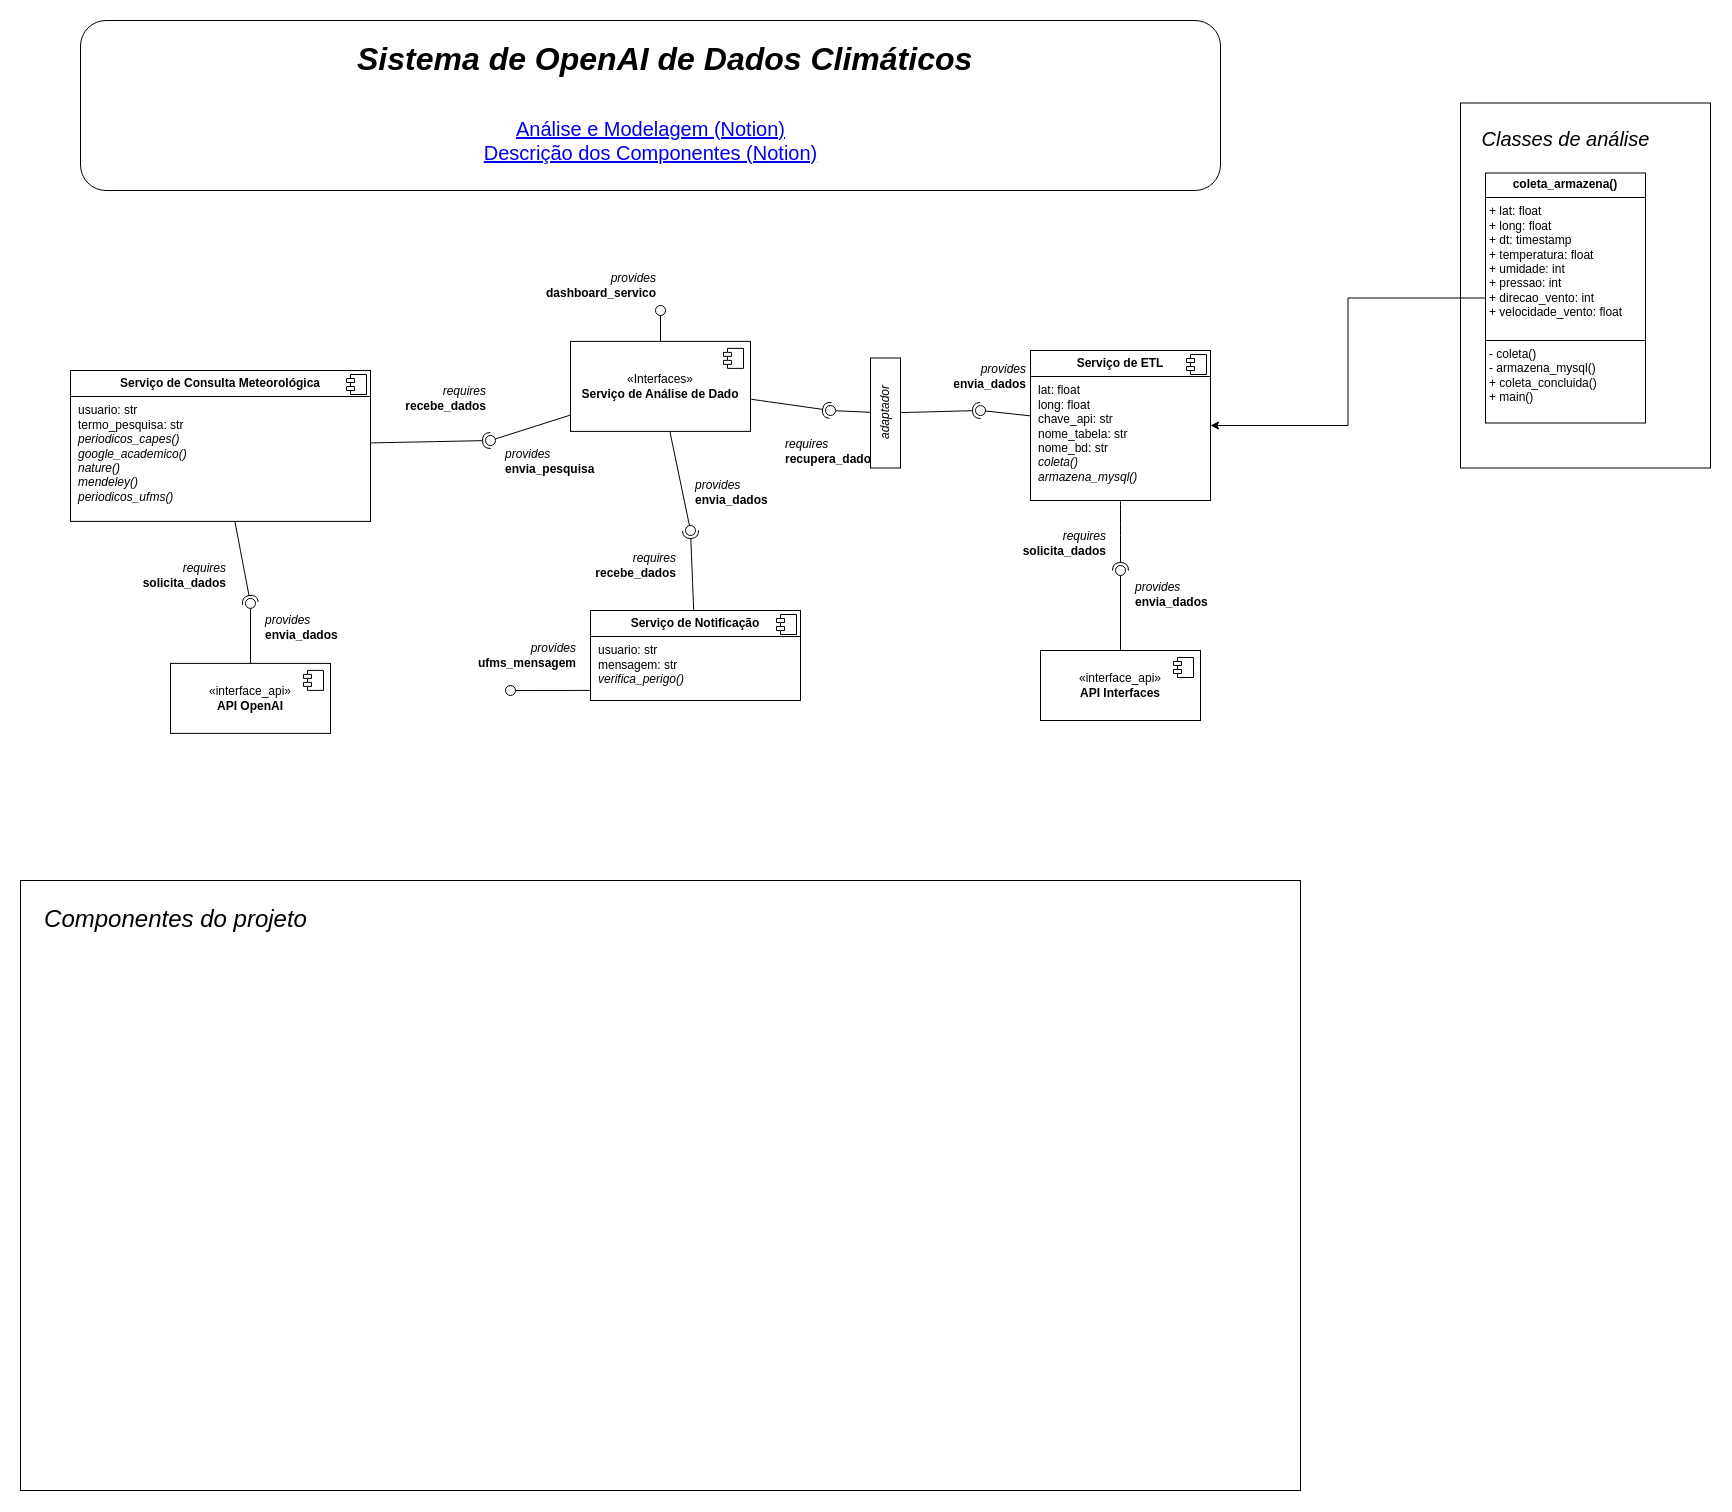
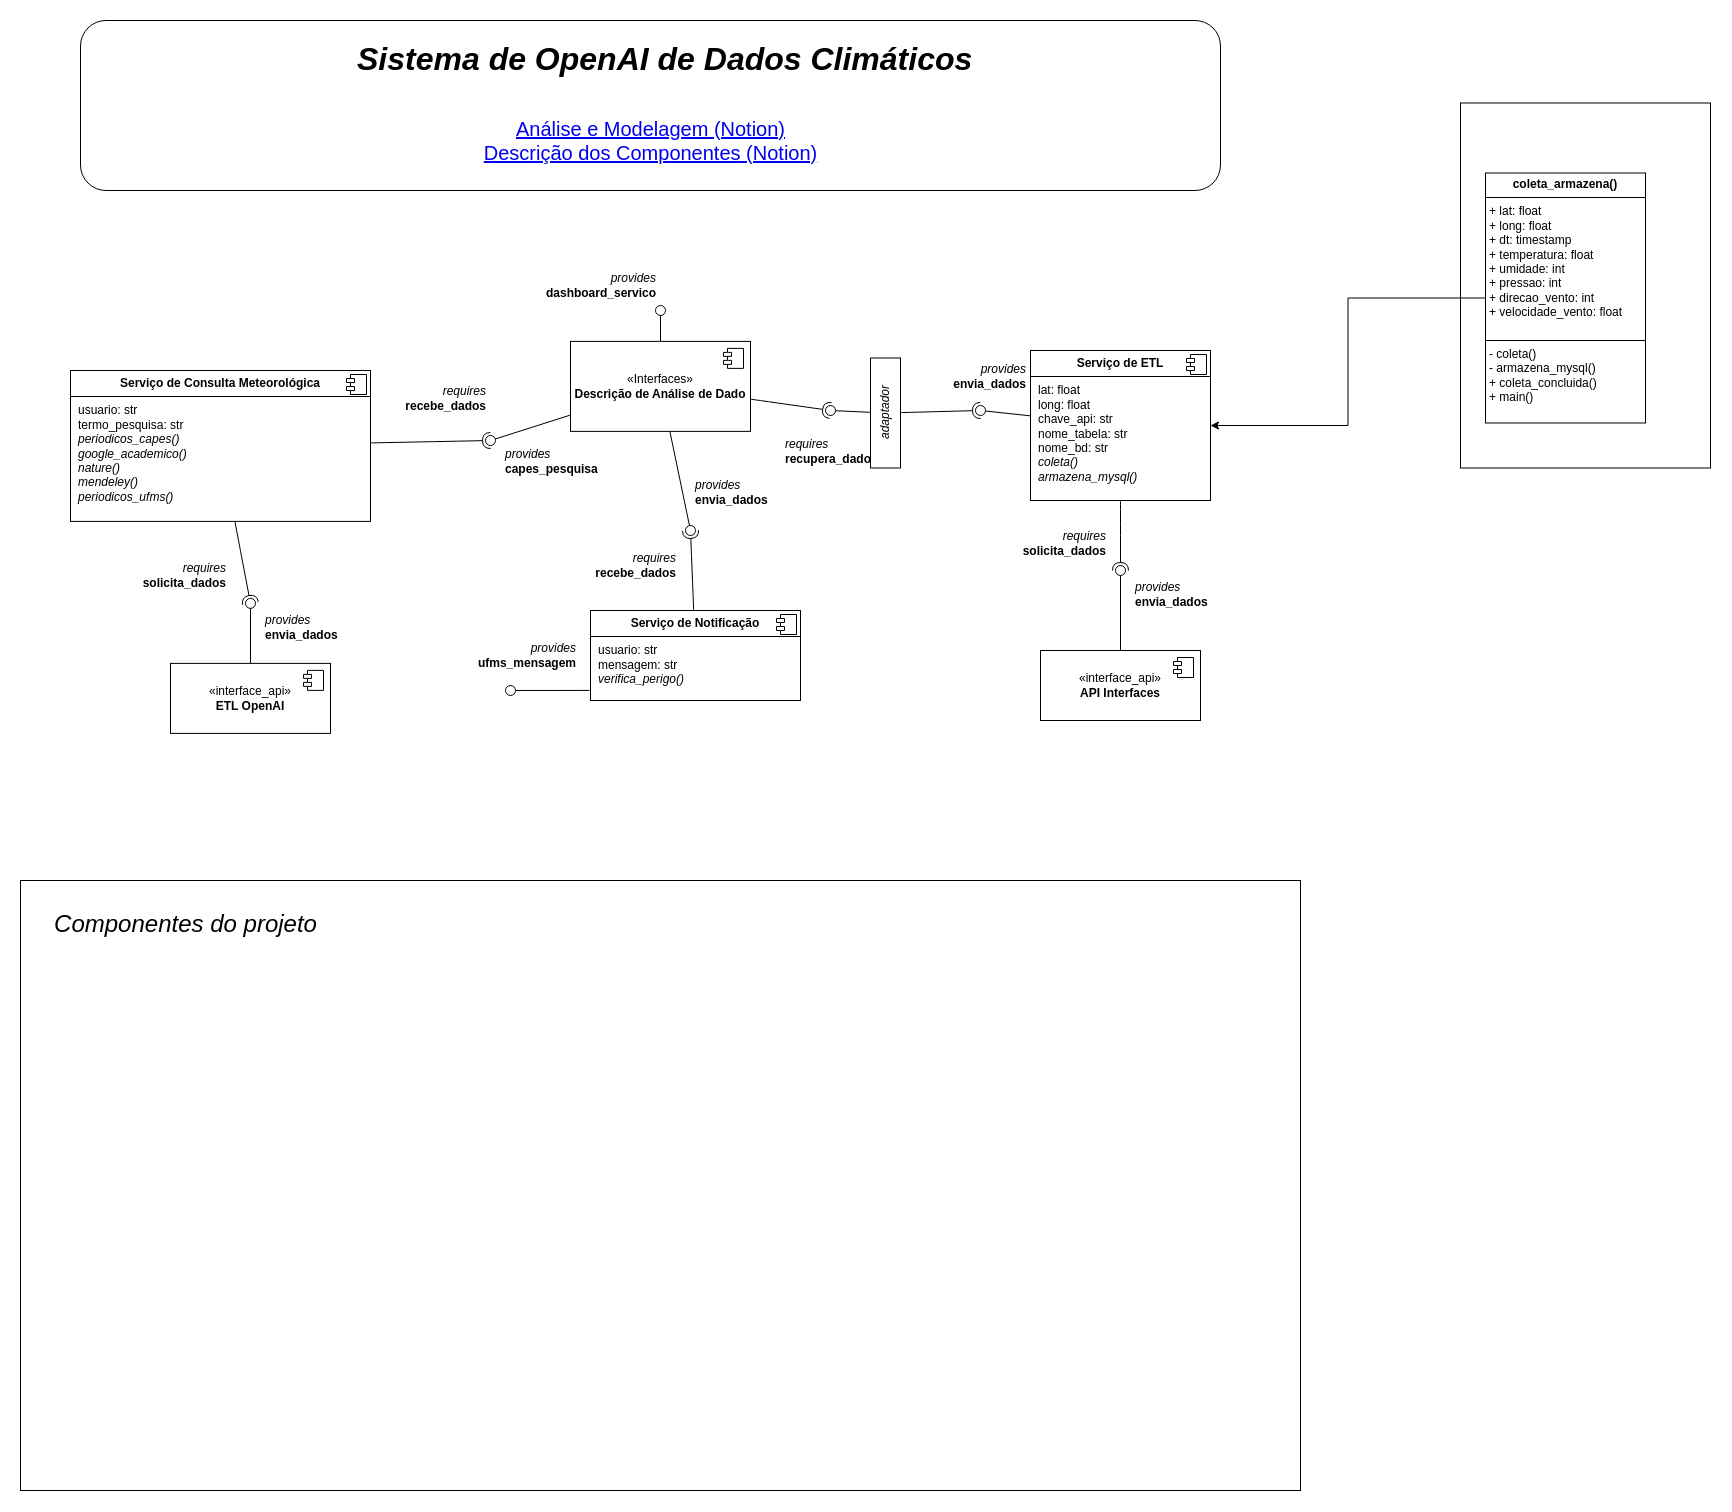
(1566, 138) -> none
(661, 387) -> (661, 387)
(549, 462) -> (551, 462)
(251, 699) -> (251, 699)
(176, 920) -> (186, 925)
